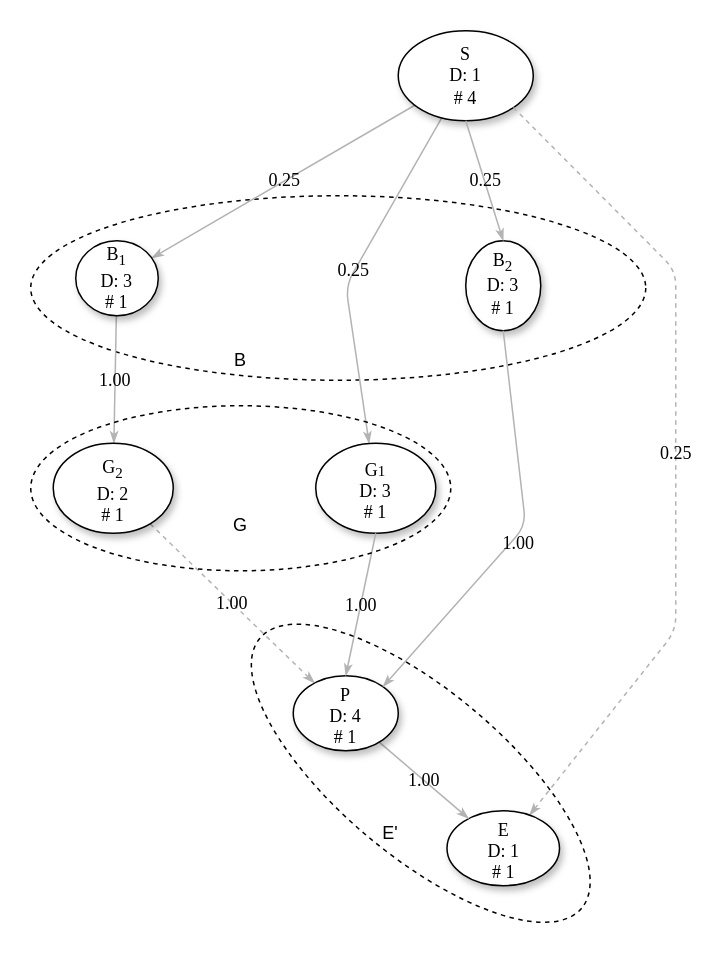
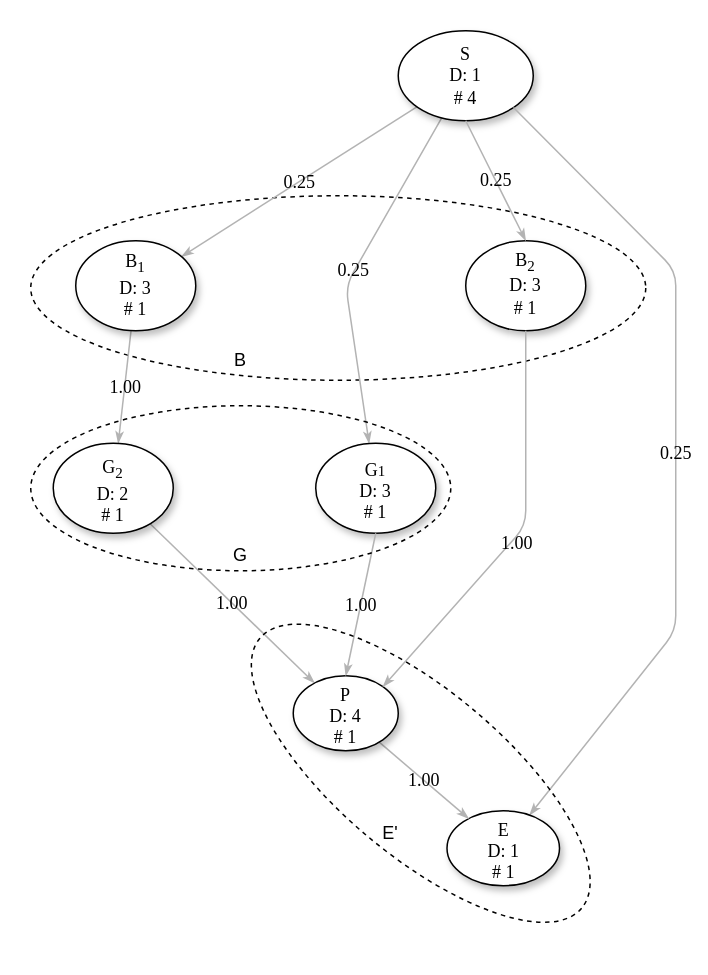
(117, 278) -> (136, 286)
(503, 286) -> (526, 286)
(676, 447) -> (676, 447)
(241, 526) -> (241, 556)
(229, 600) -> (229, 600)
